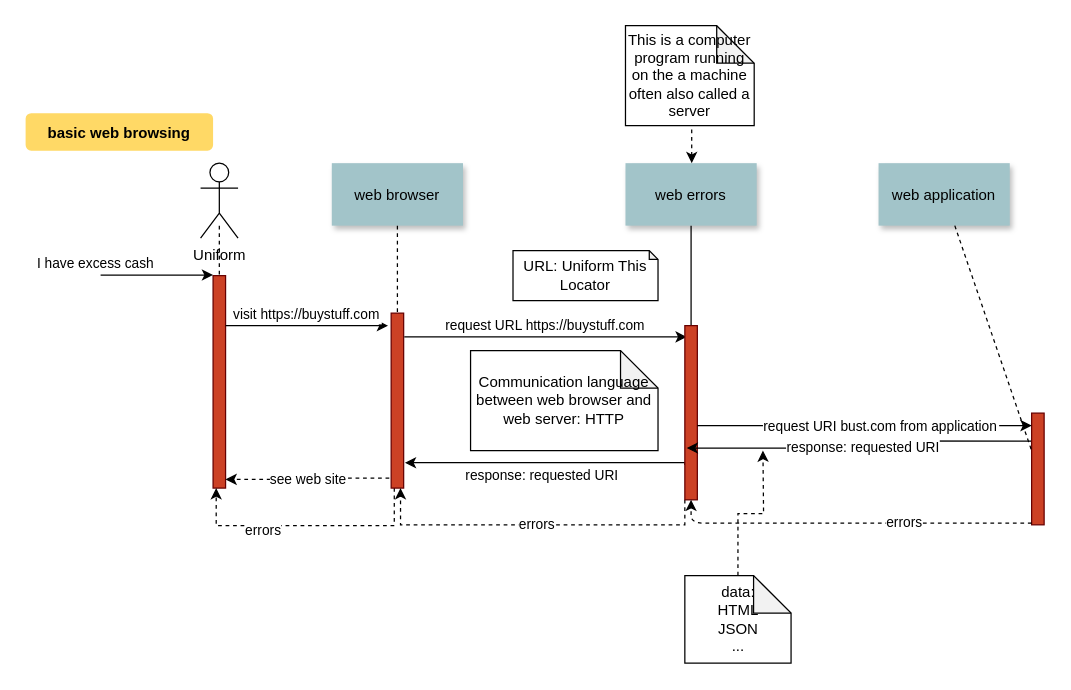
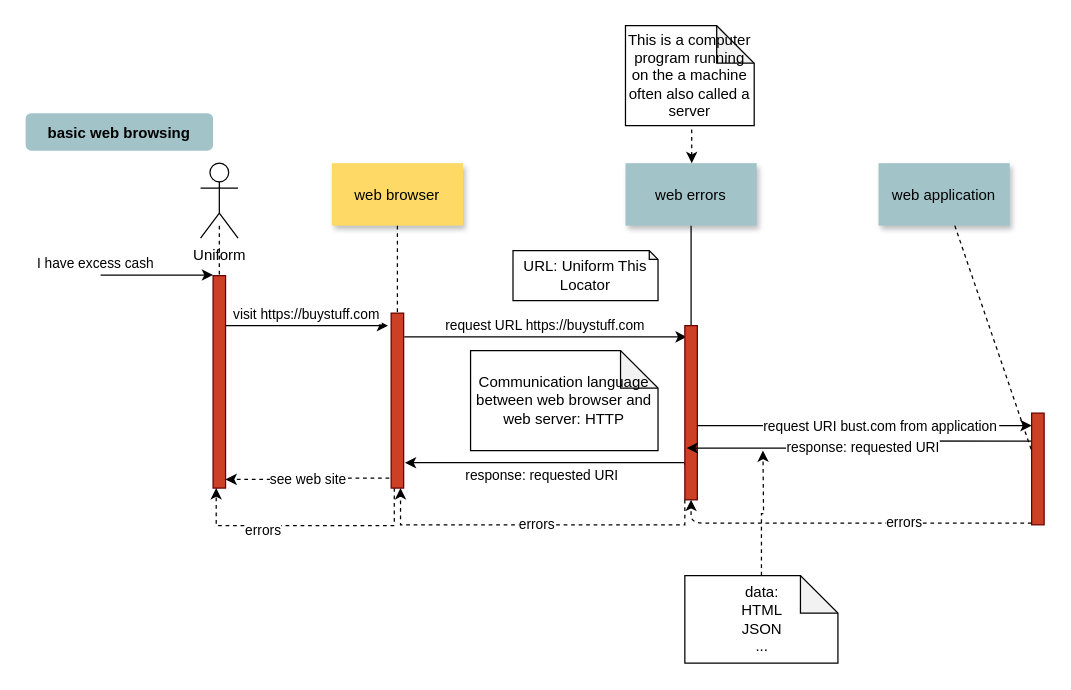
(119, 132) -> (119, 132)
(398, 194) -> (398, 194)
(738, 619) -> (762, 619)
